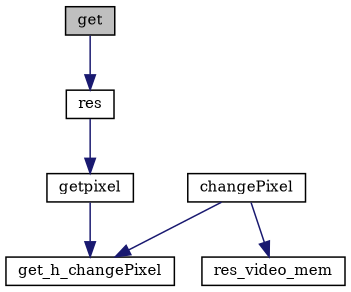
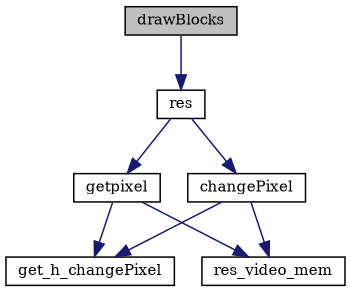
(90, 21) -> (181, 21)
none -> (209, 140)
none -> (193, 228)
